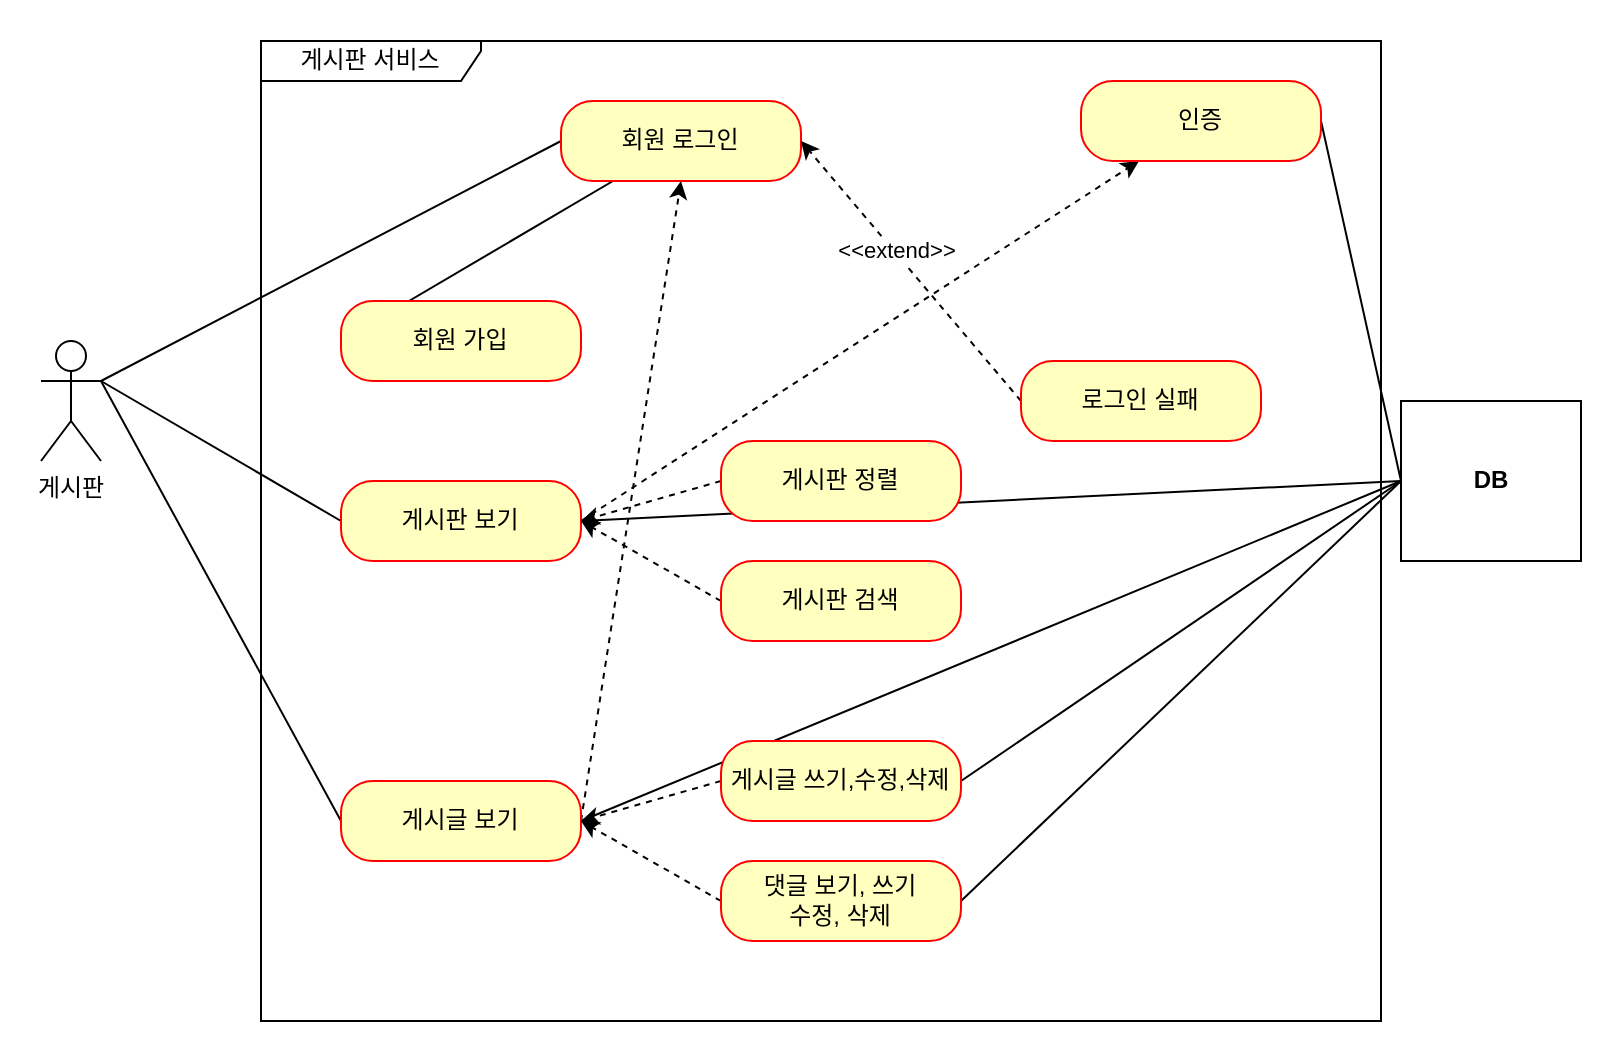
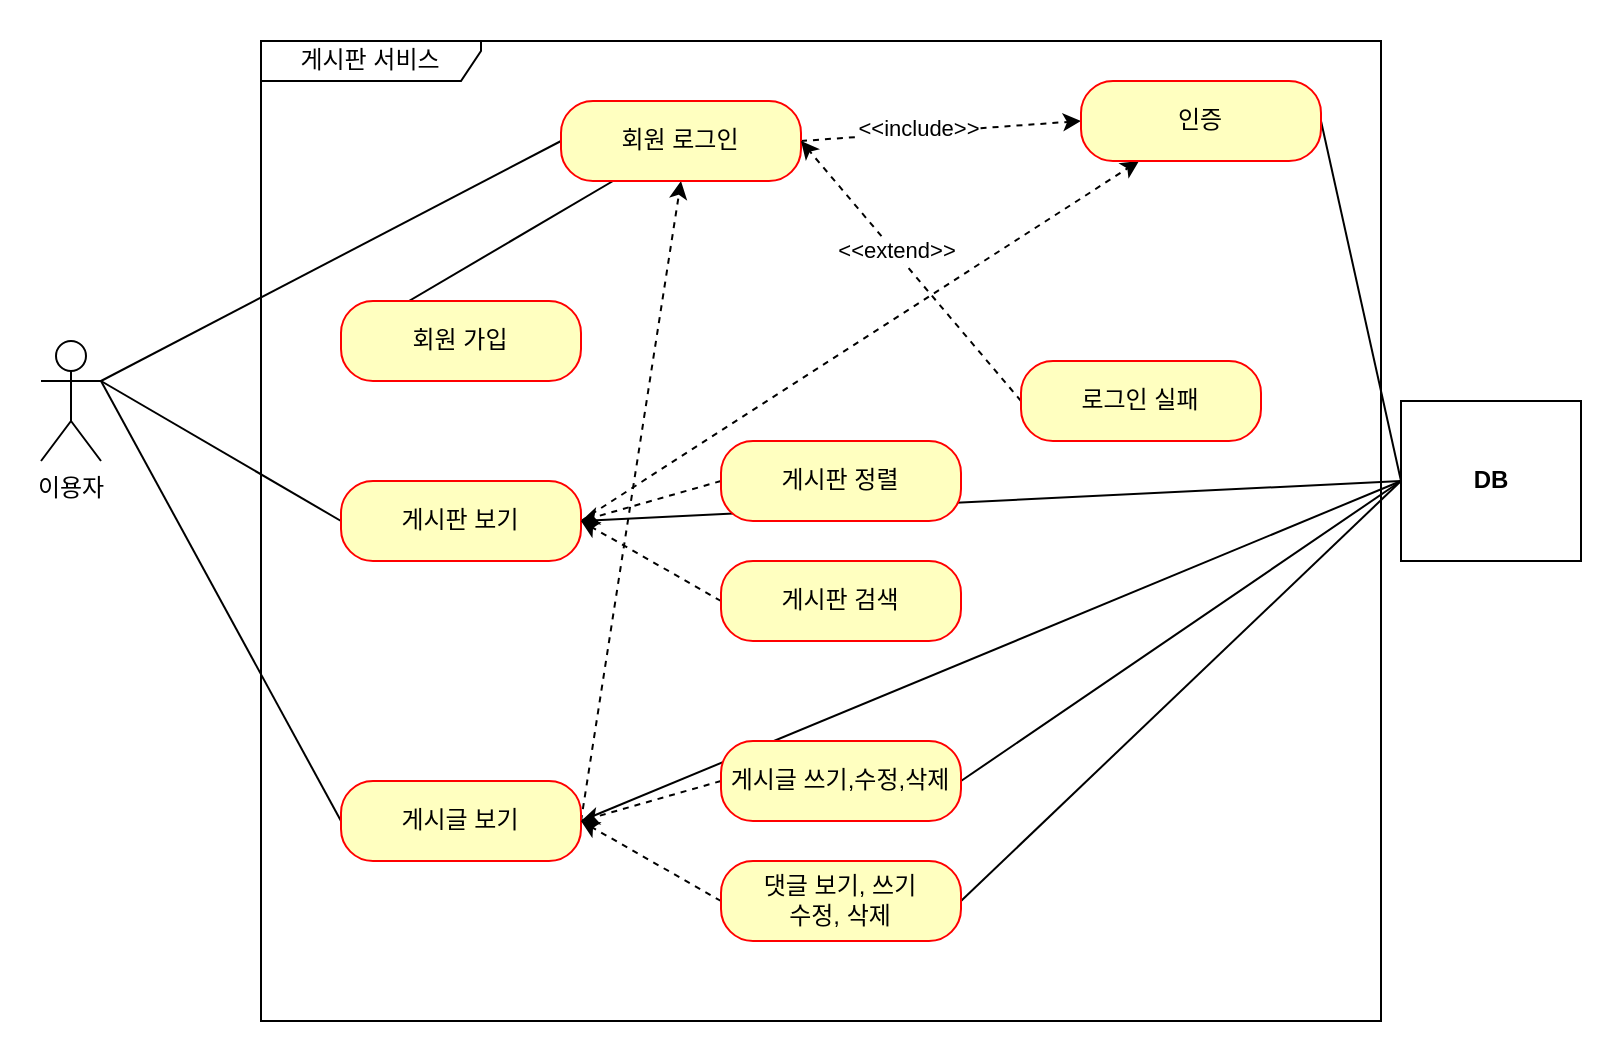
none -> (973, 129)
(72, 489) -> (72, 489)
